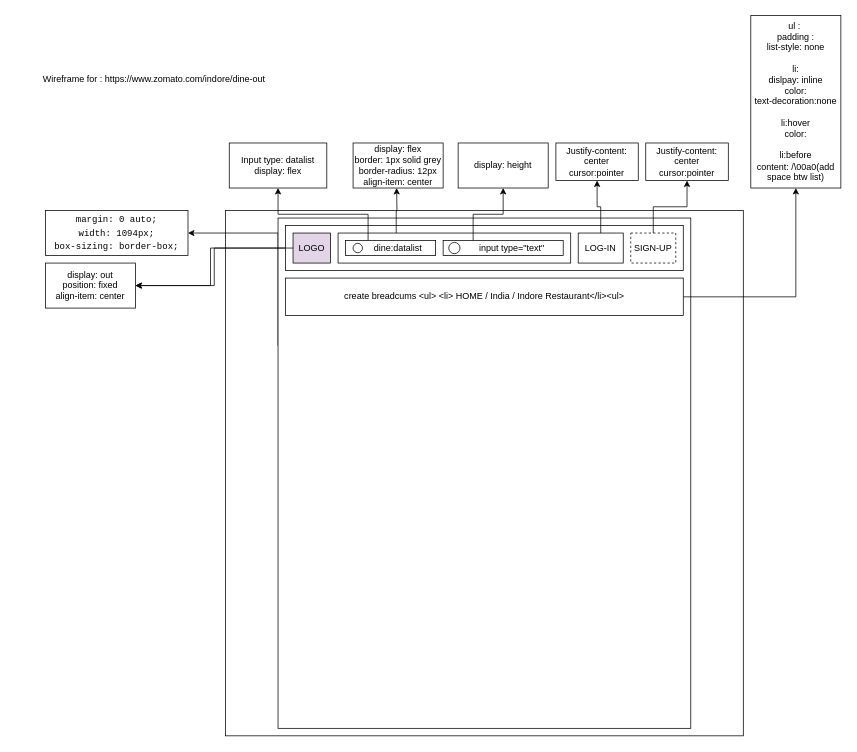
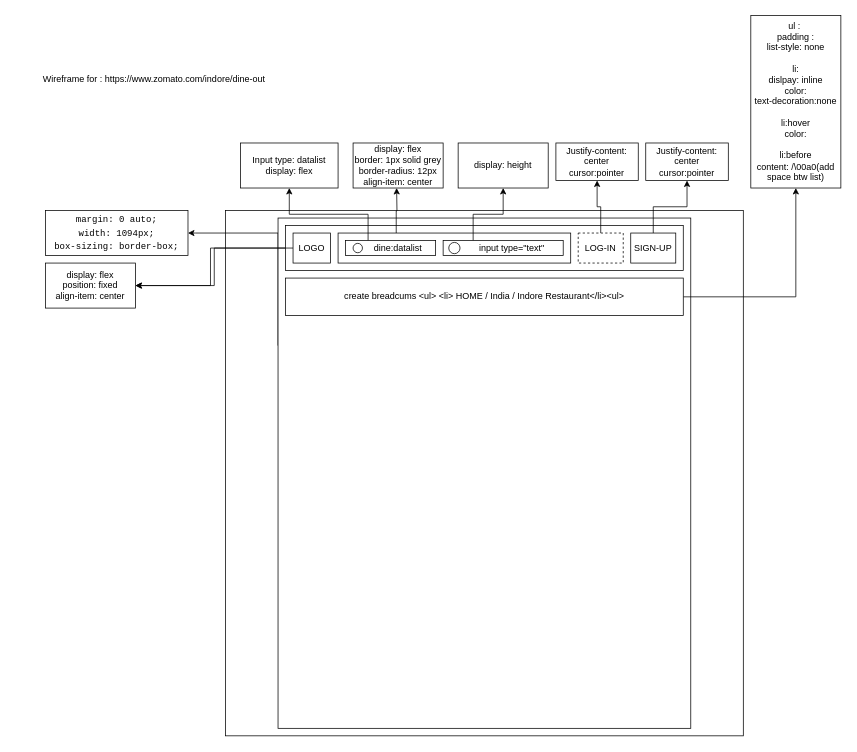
(278, 165) -> (289, 165)
(312, 248) -> (312, 248)
(600, 248) -> (600, 248)
(653, 248) -> (653, 248)
(90, 285) -> (90, 285)
